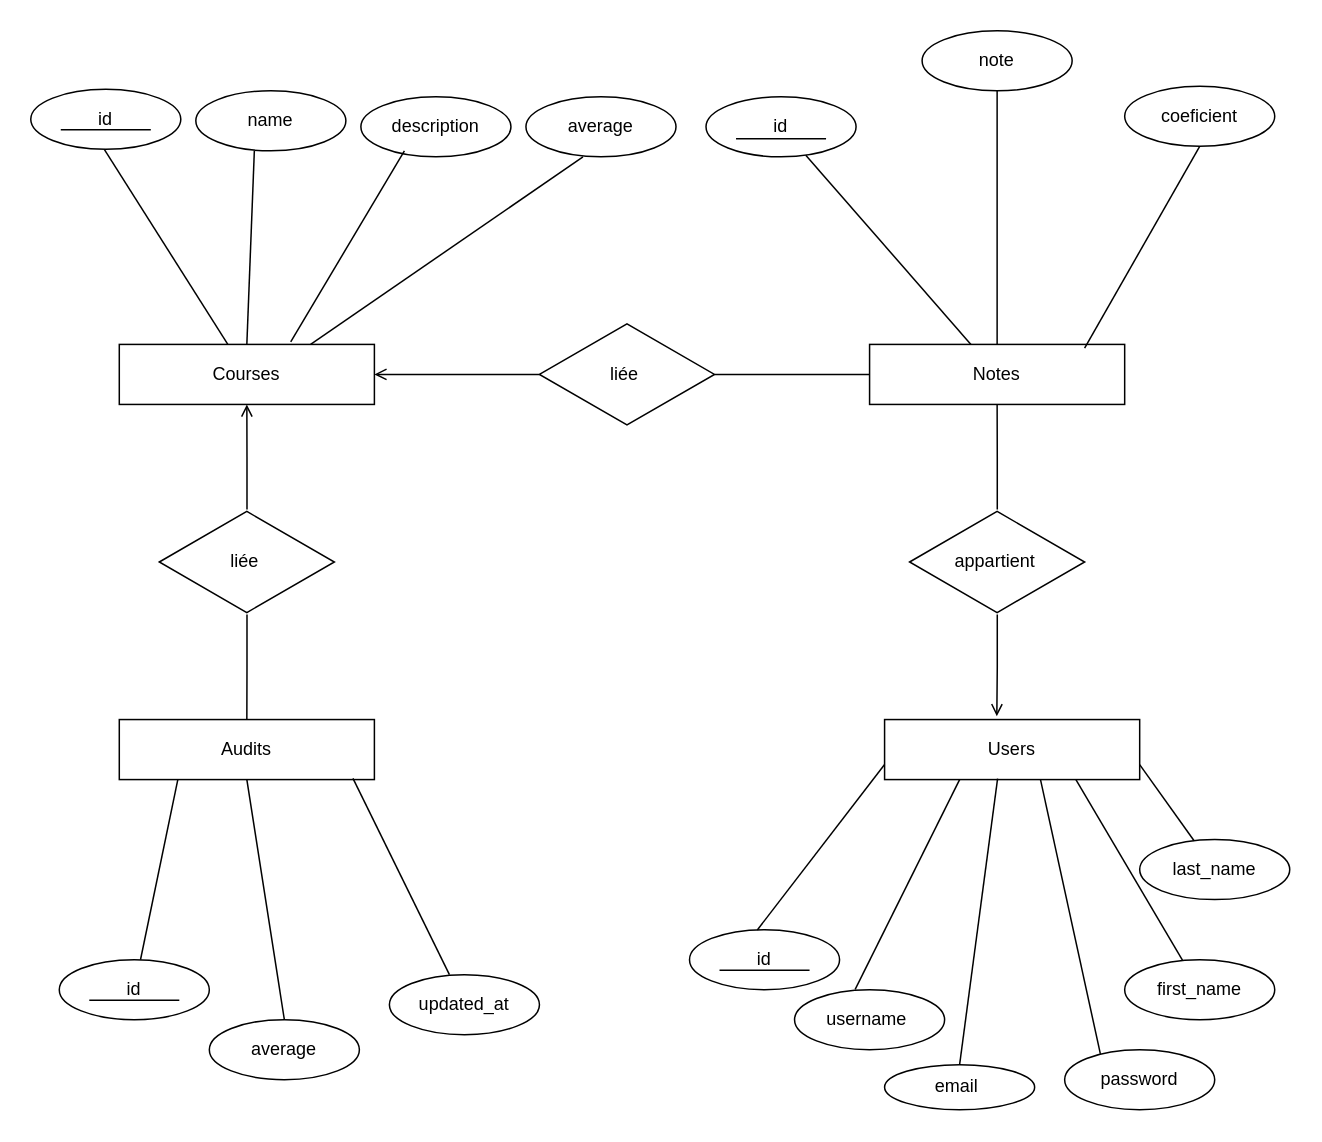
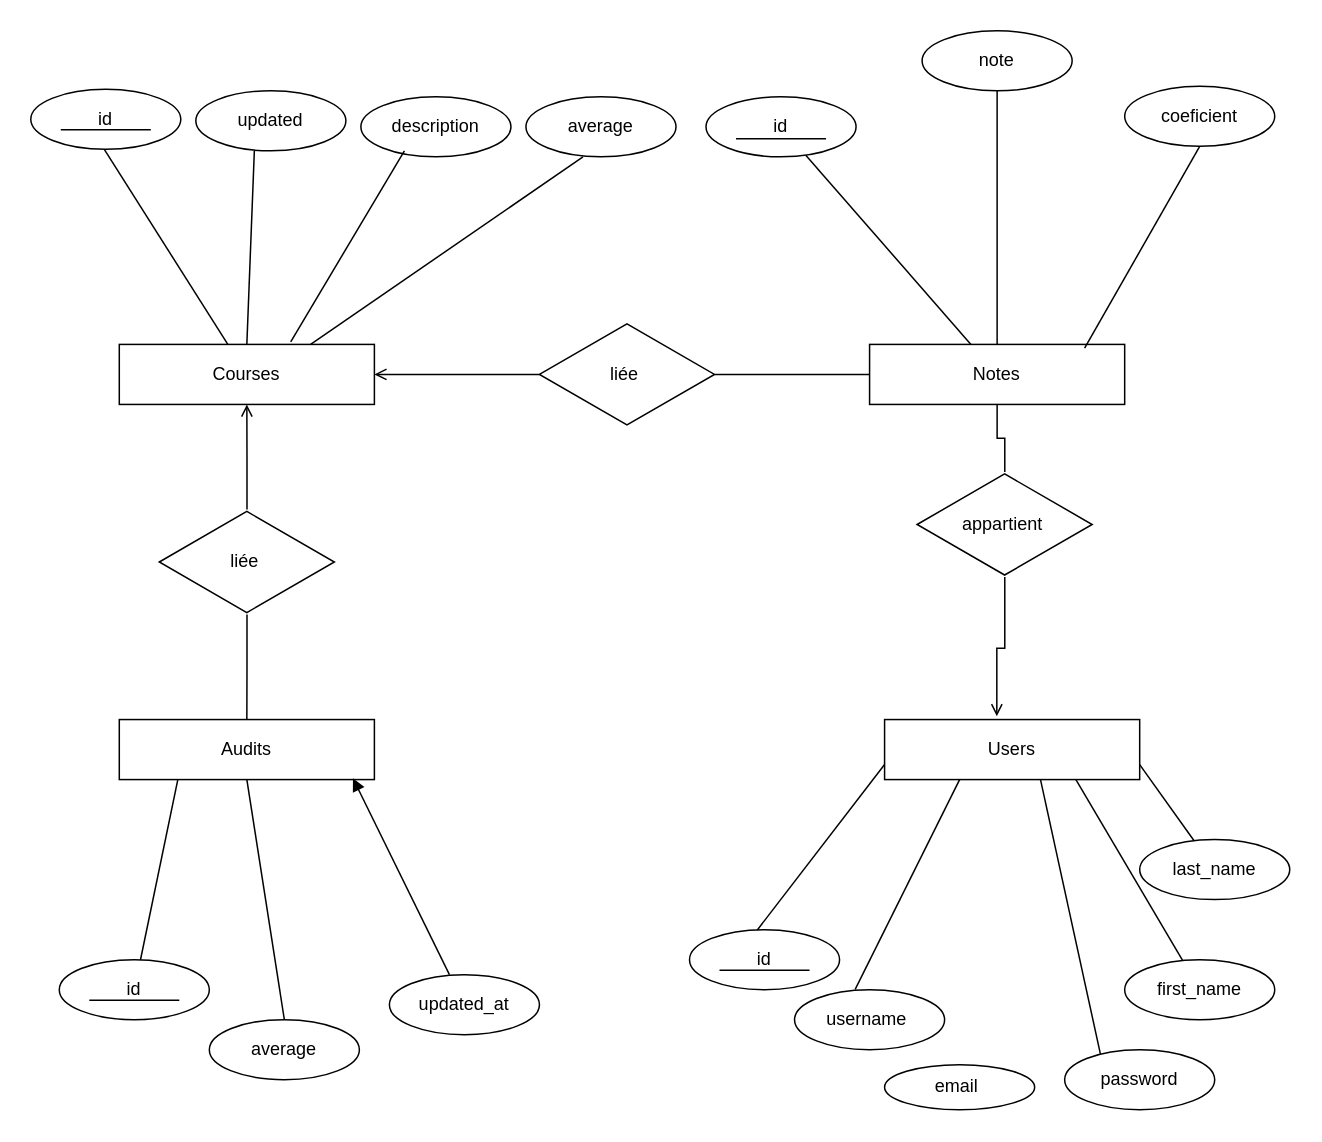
(271, 121) -> (271, 121)
(997, 562) -> (1004, 524)
(356, 785) -> (359, 790)
(978, 921) -> none
